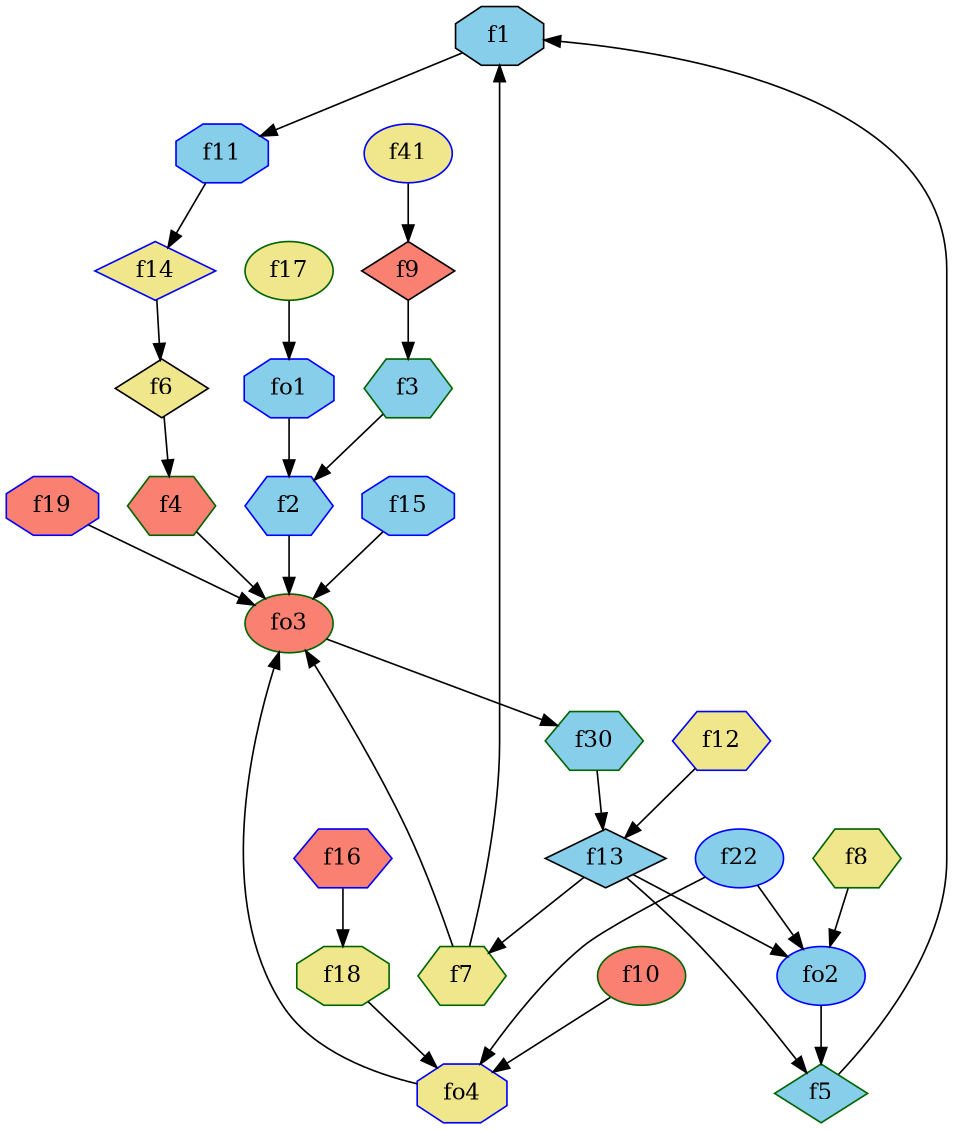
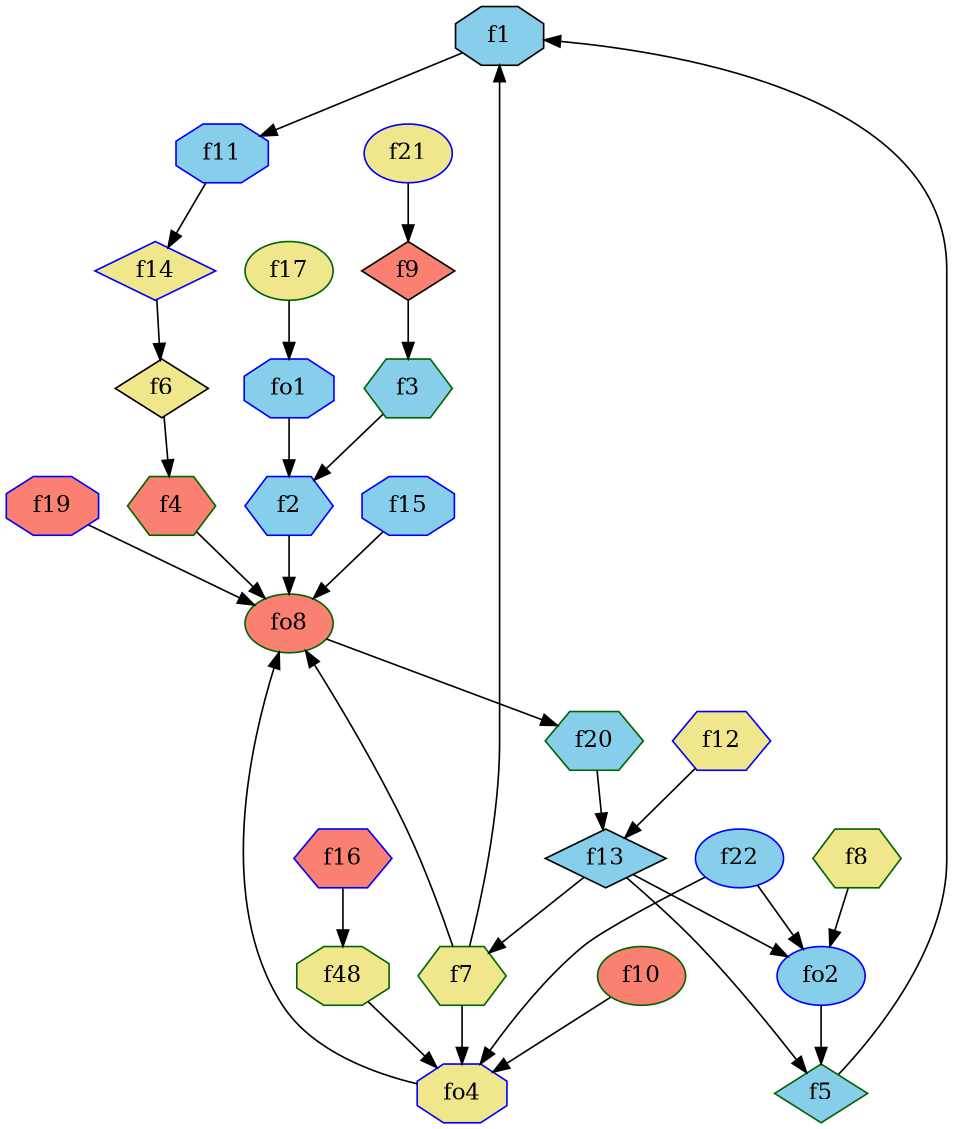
(408, 153) -> (408, 153)
(289, 623) -> (289, 623)
(594, 741) -> (594, 741)
(343, 976) -> (343, 976)
none -> (462, 1027)
